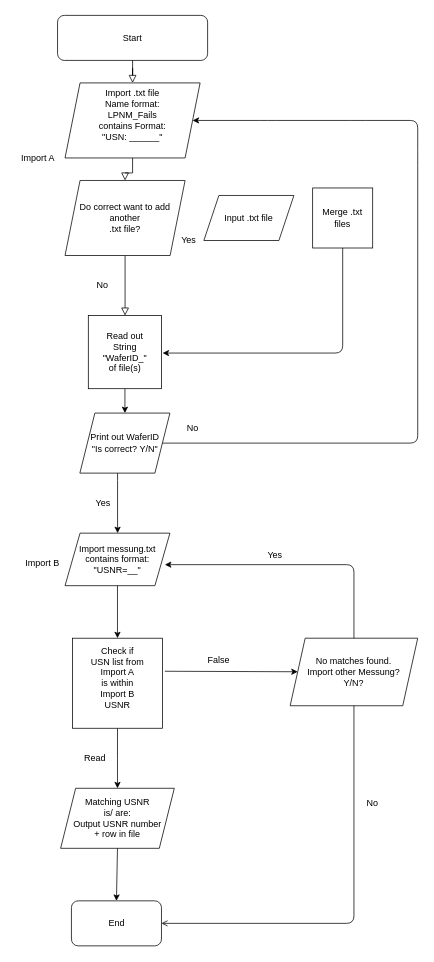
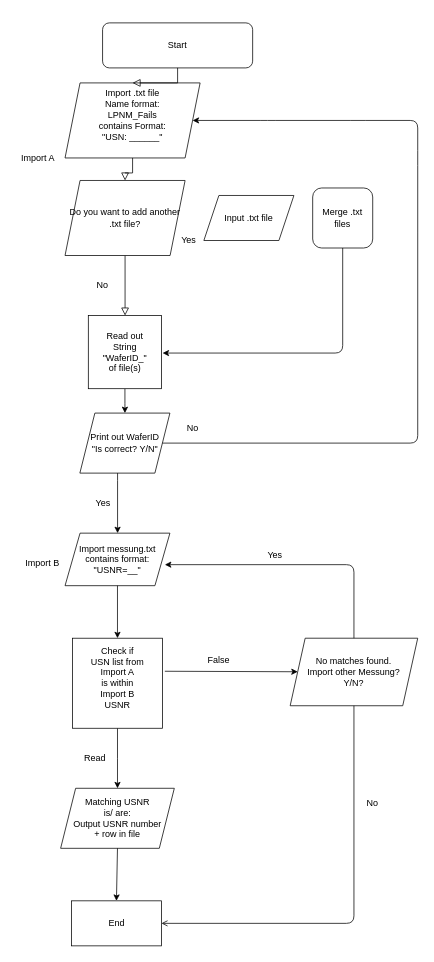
(132, 38) -> (177, 45)
(125, 218) -> (125, 218)
(342, 218) -> (342, 218)
(116, 923) -> (116, 923)
